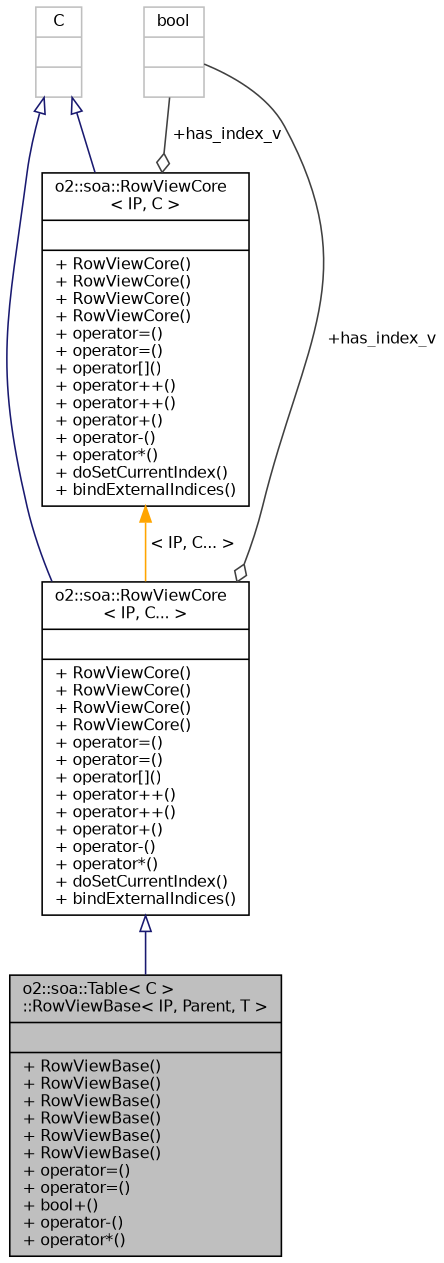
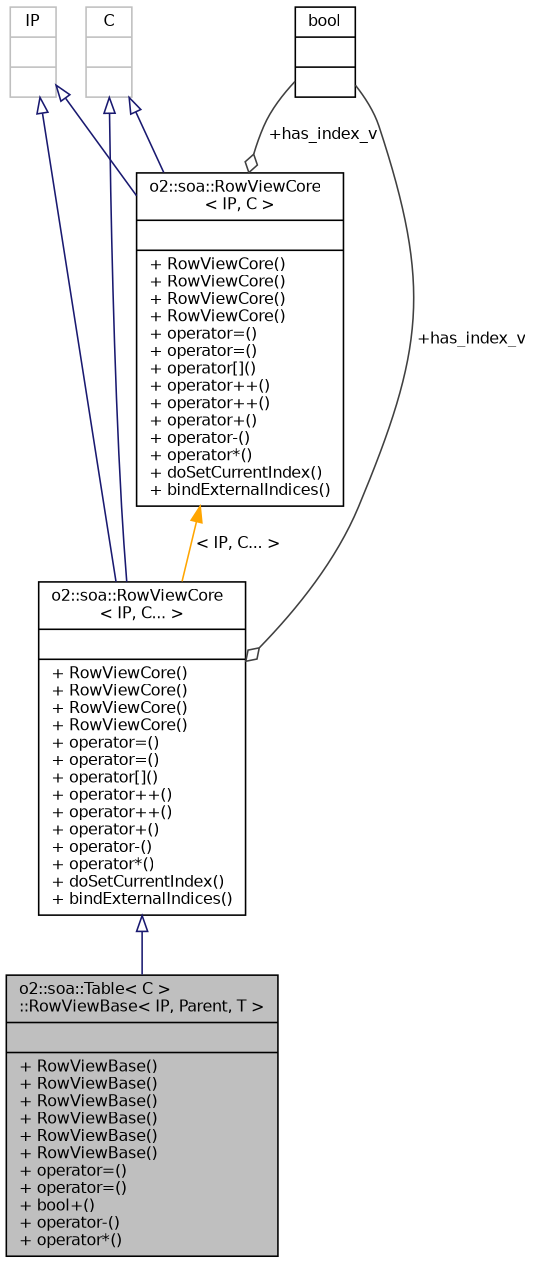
none -> (33, 52)
(174, 52) -> (325, 52)
